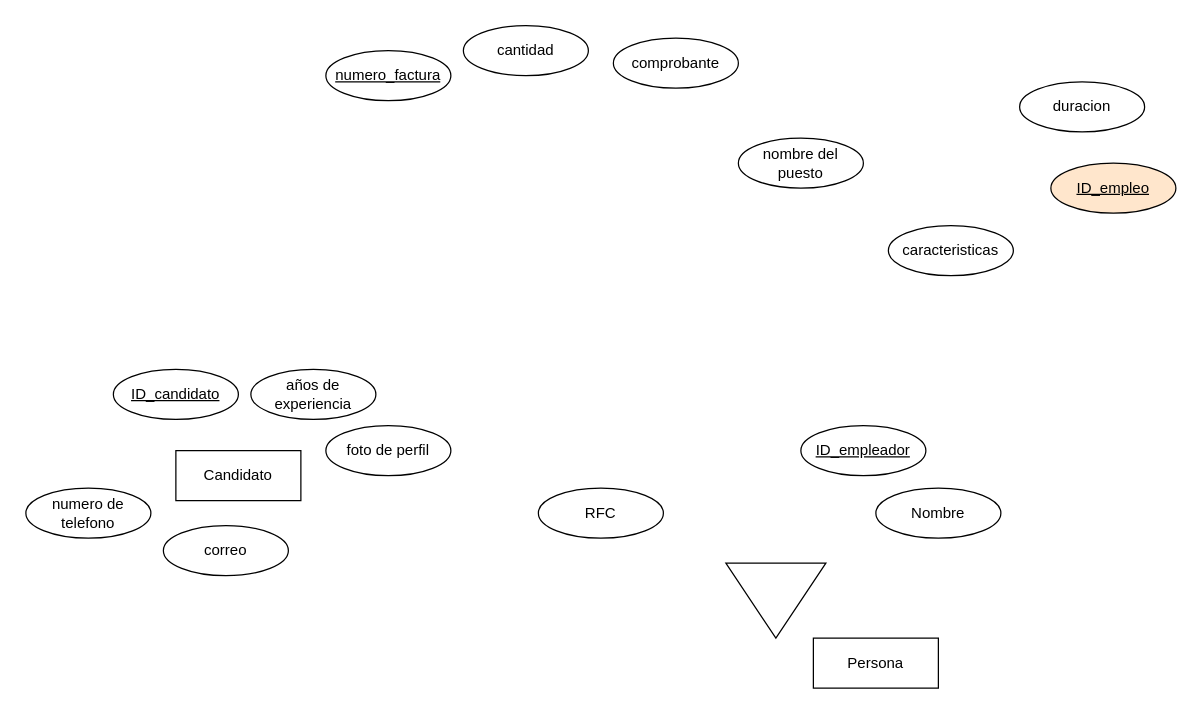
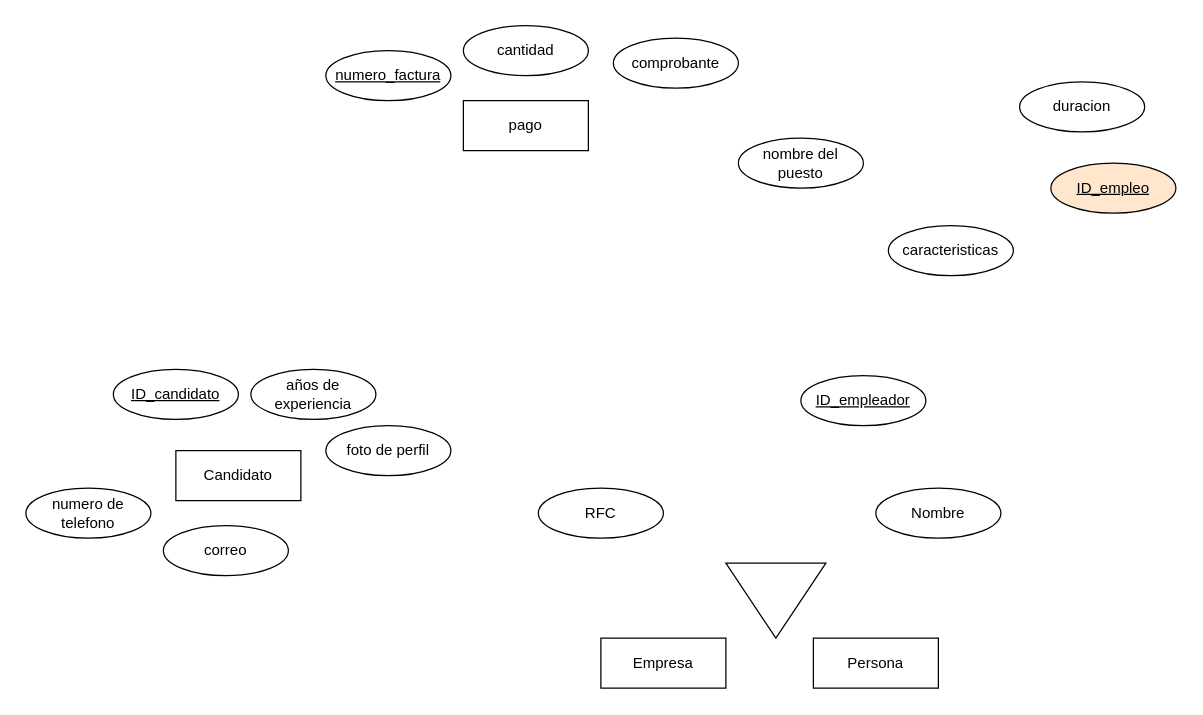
none -> (526, 126)
(863, 451) -> (863, 401)
none -> (663, 663)
